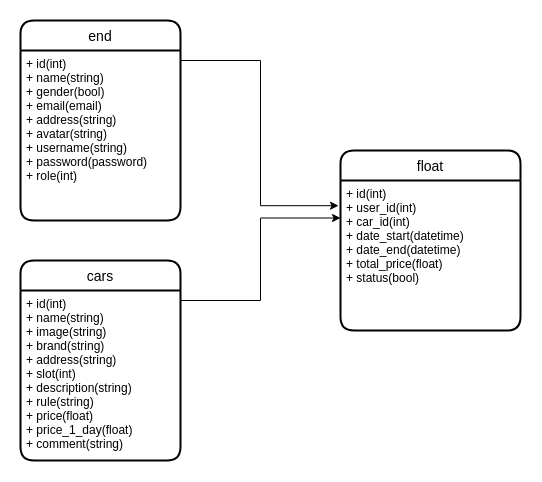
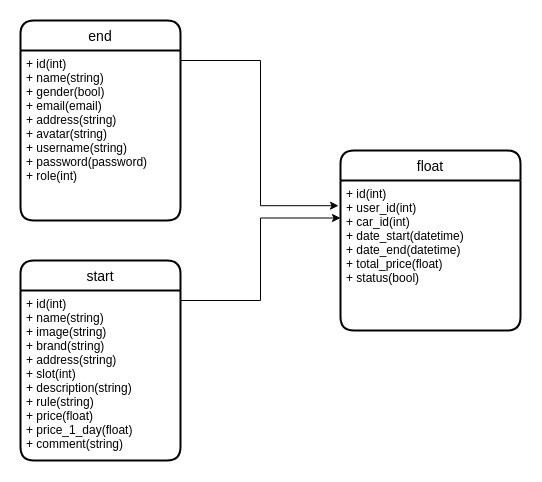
(100, 276) -> (100, 276)
